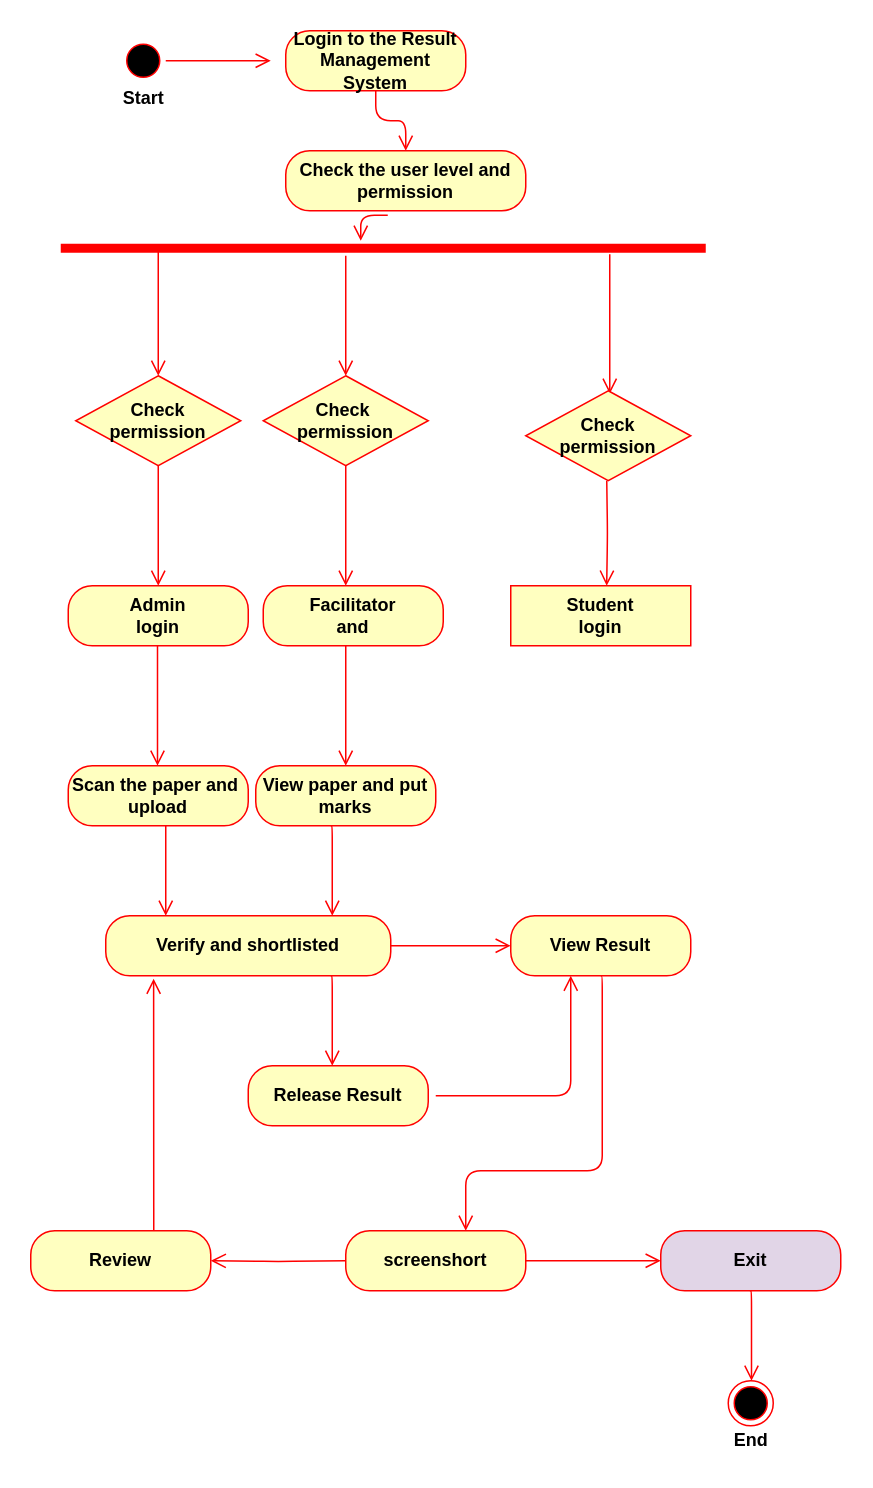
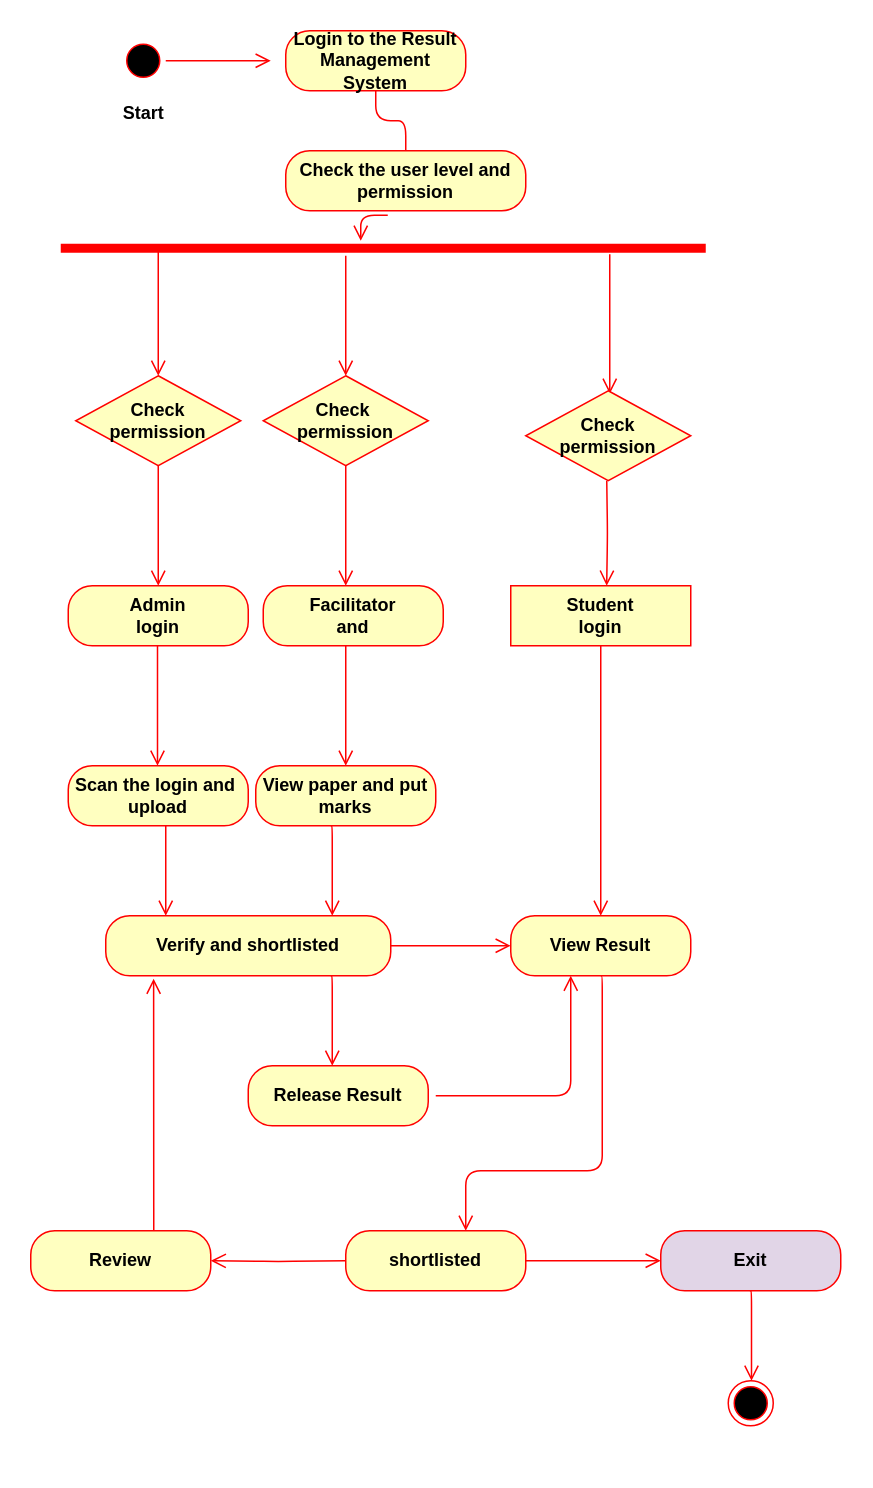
(143, 98) -> (143, 113)
(406, 143) -> (406, 144)
none -> (601, 779)
(158, 796) -> (158, 796)
(436, 1261) -> (436, 1261)
(751, 1441) -> none
